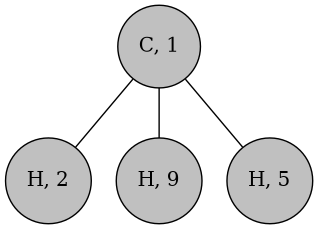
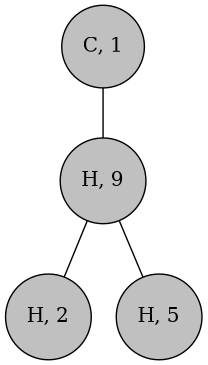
(104, 113) -> (76, 249)
(214, 113) -> (131, 249)
